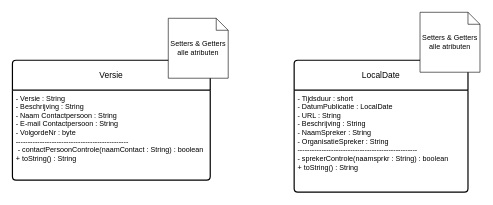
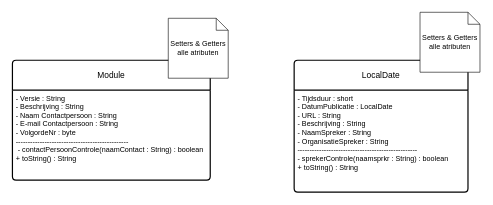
(111, 75) -> (111, 75)
